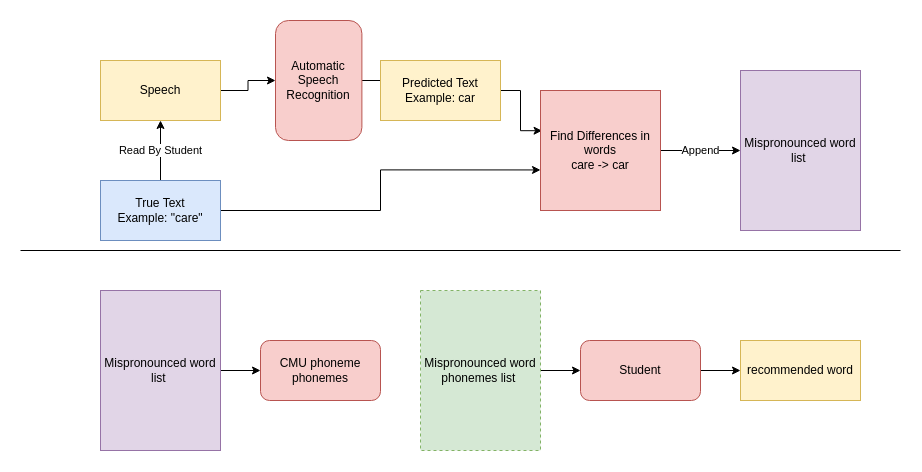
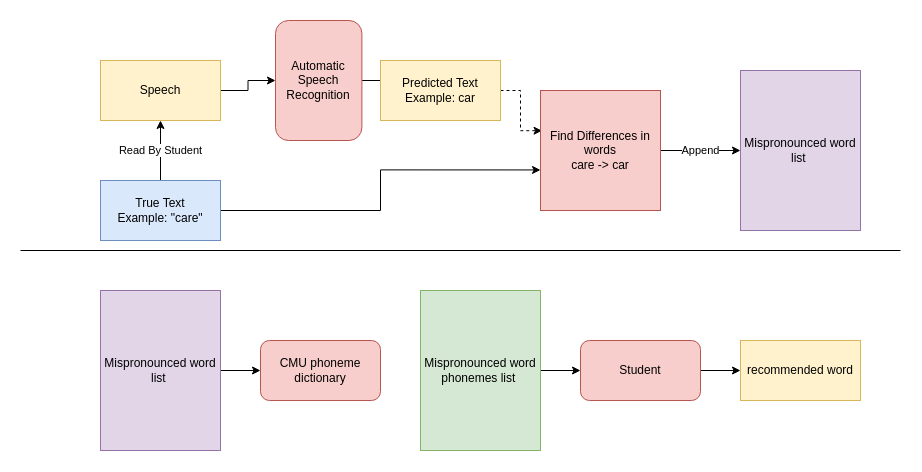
(521, 107) -> (521, 107)
(321, 371) -> (321, 371)
(481, 371) -> (481, 371)
